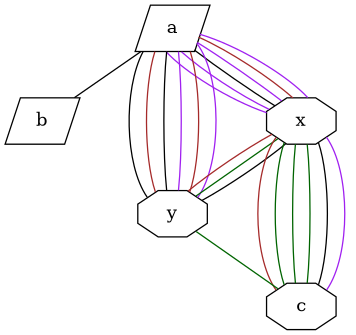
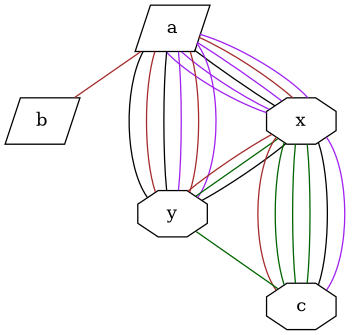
(108, 75) -> (108, 75)
